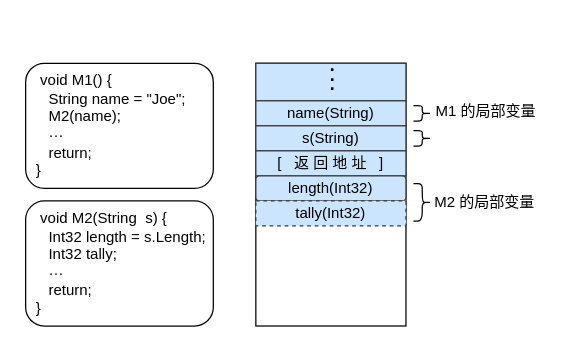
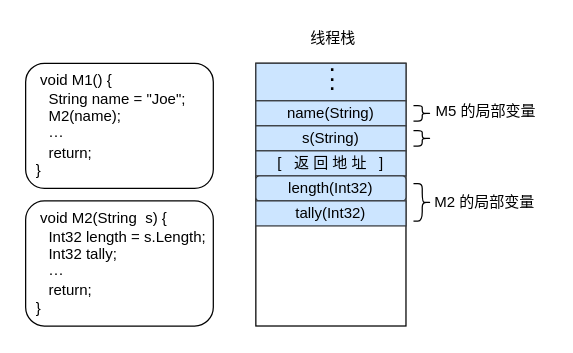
none -> (333, 38)
(484, 112) -> (484, 112)
(331, 213) -> (331, 213)
